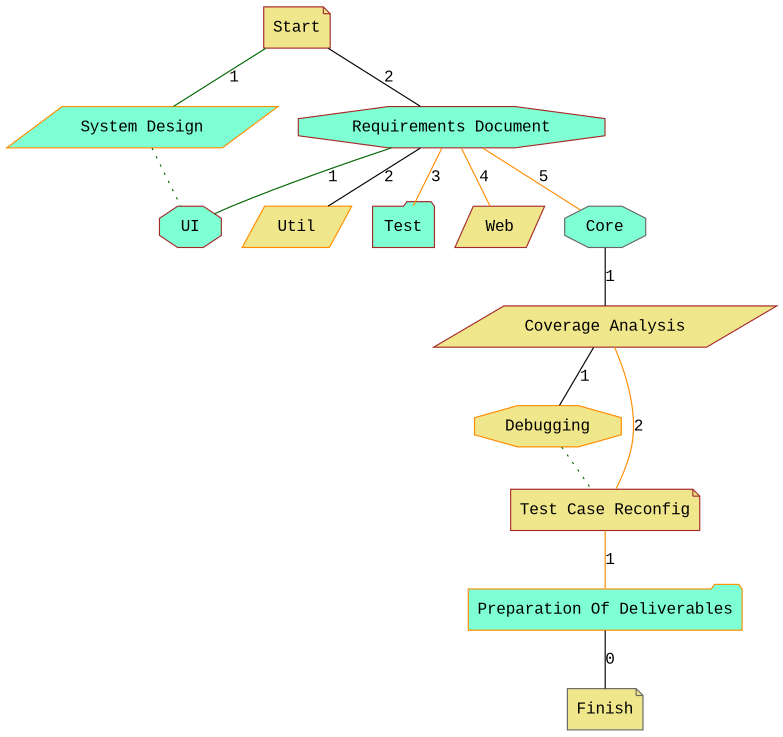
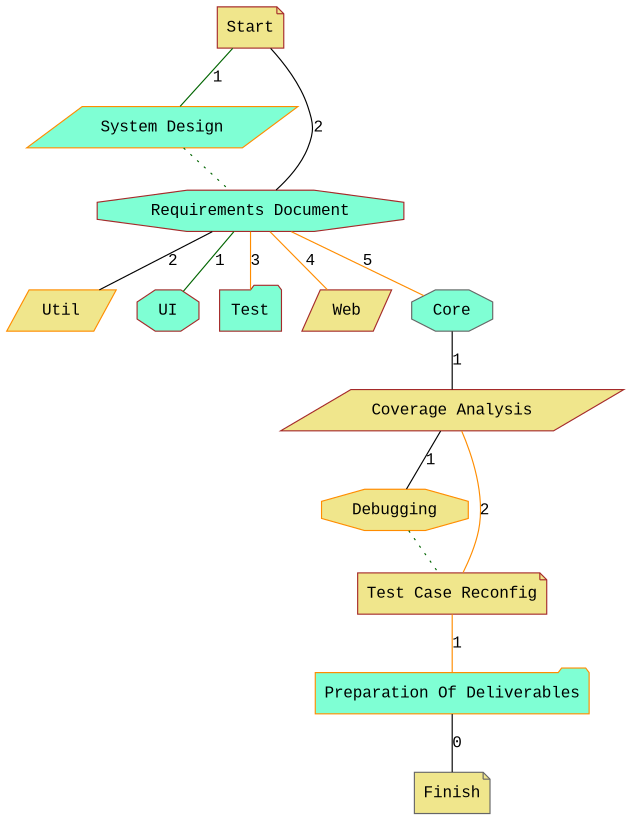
(166, 177) -> (207, 169)
